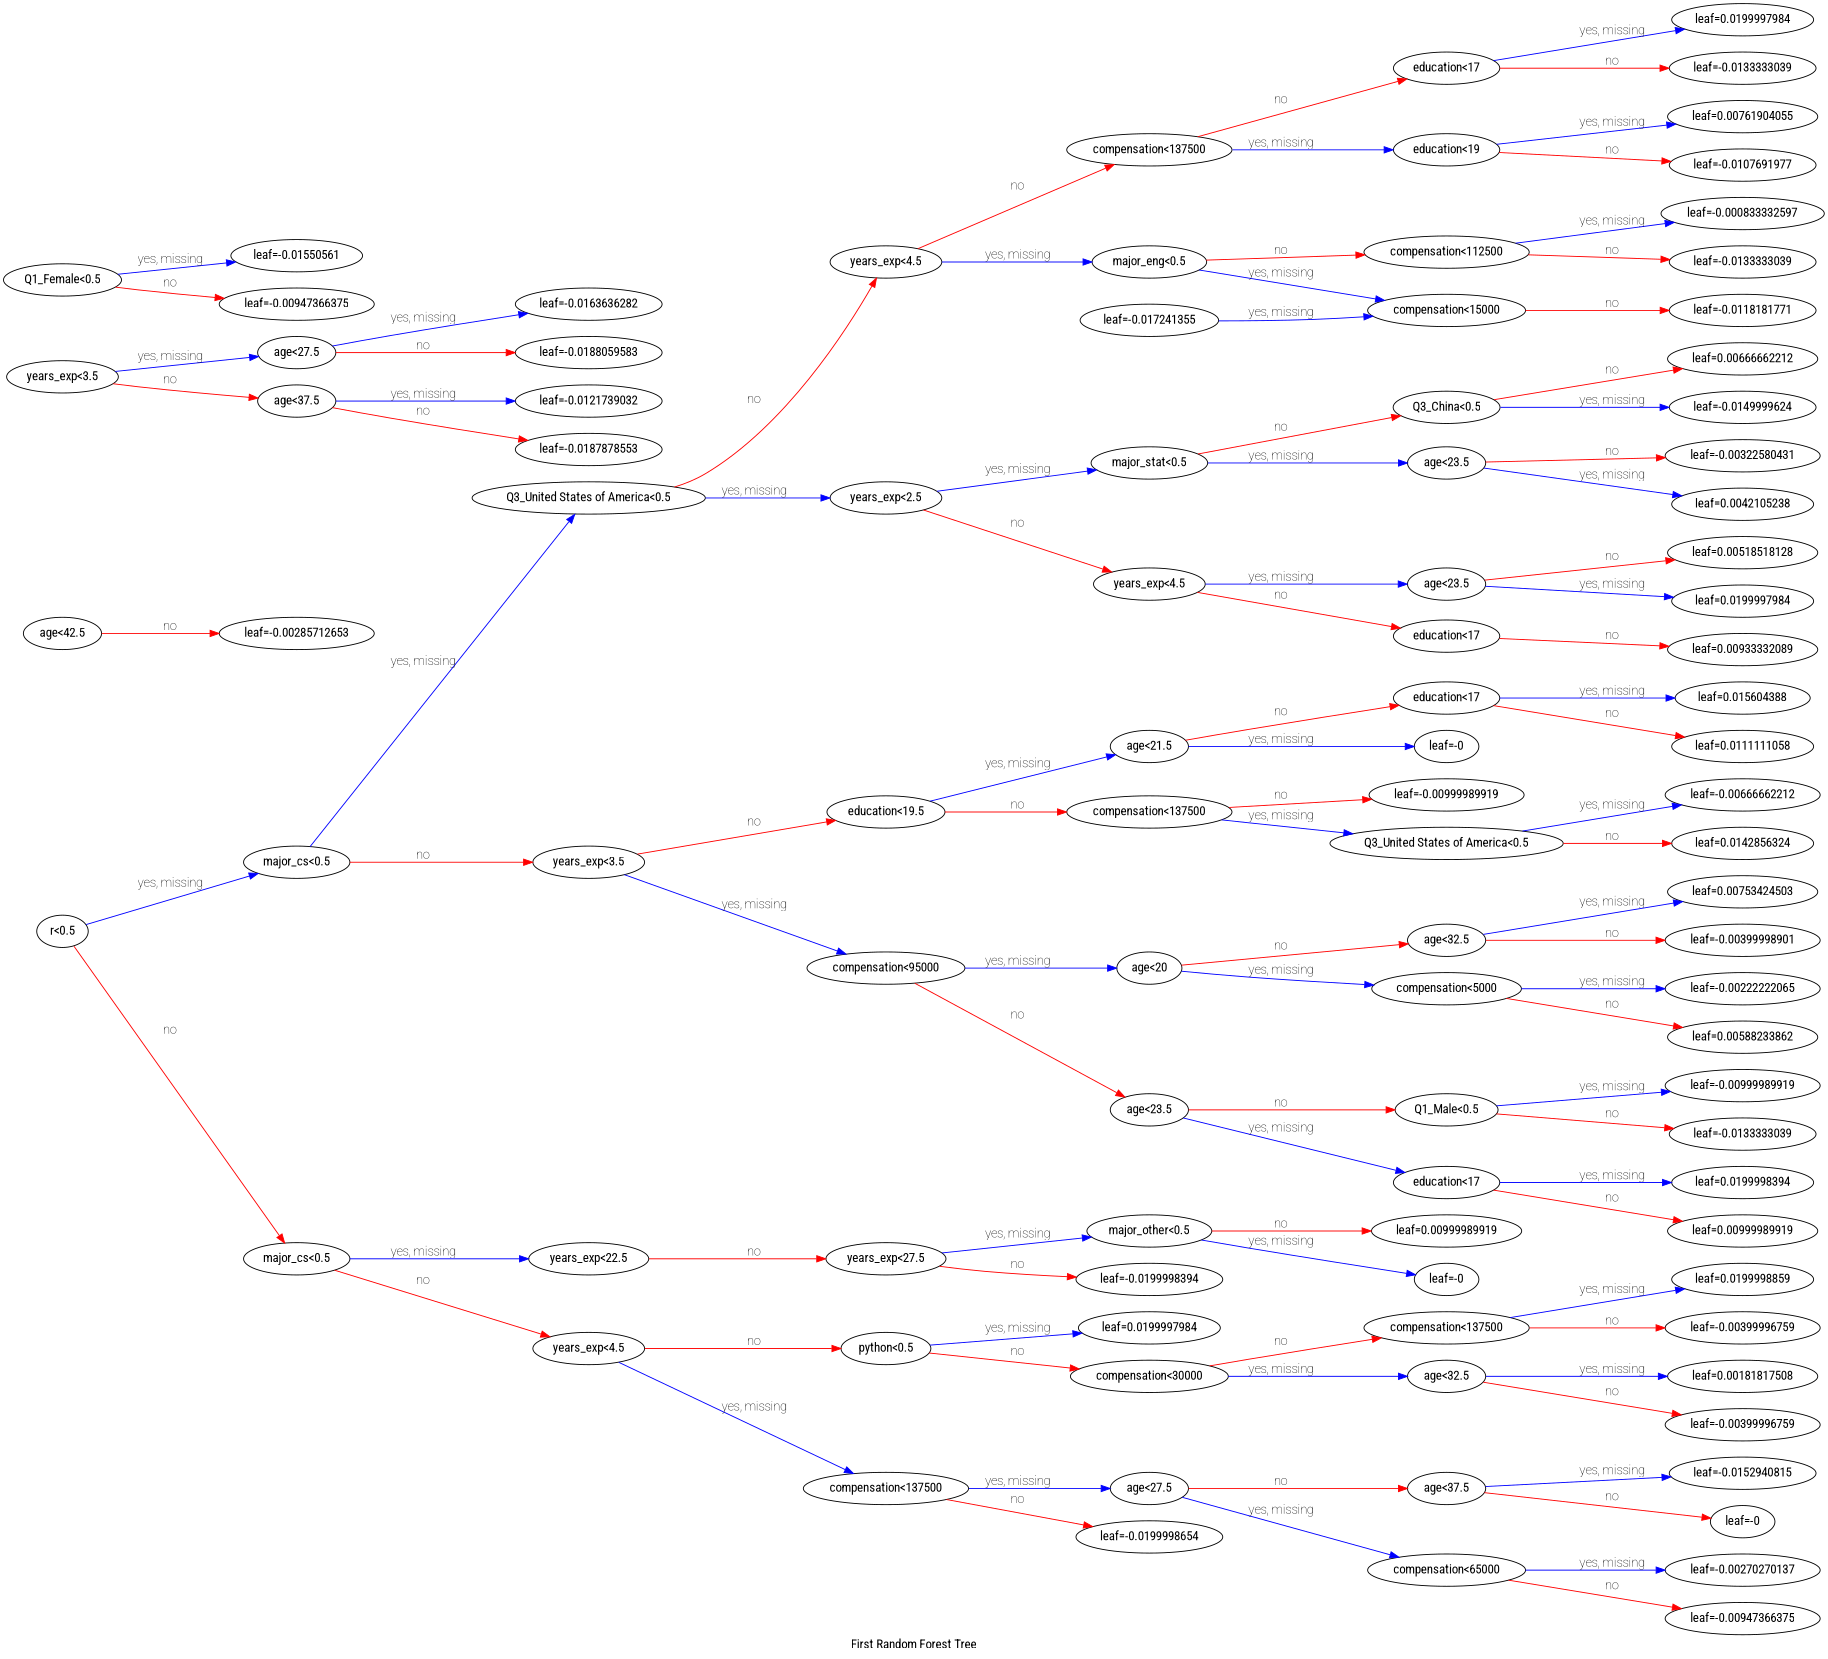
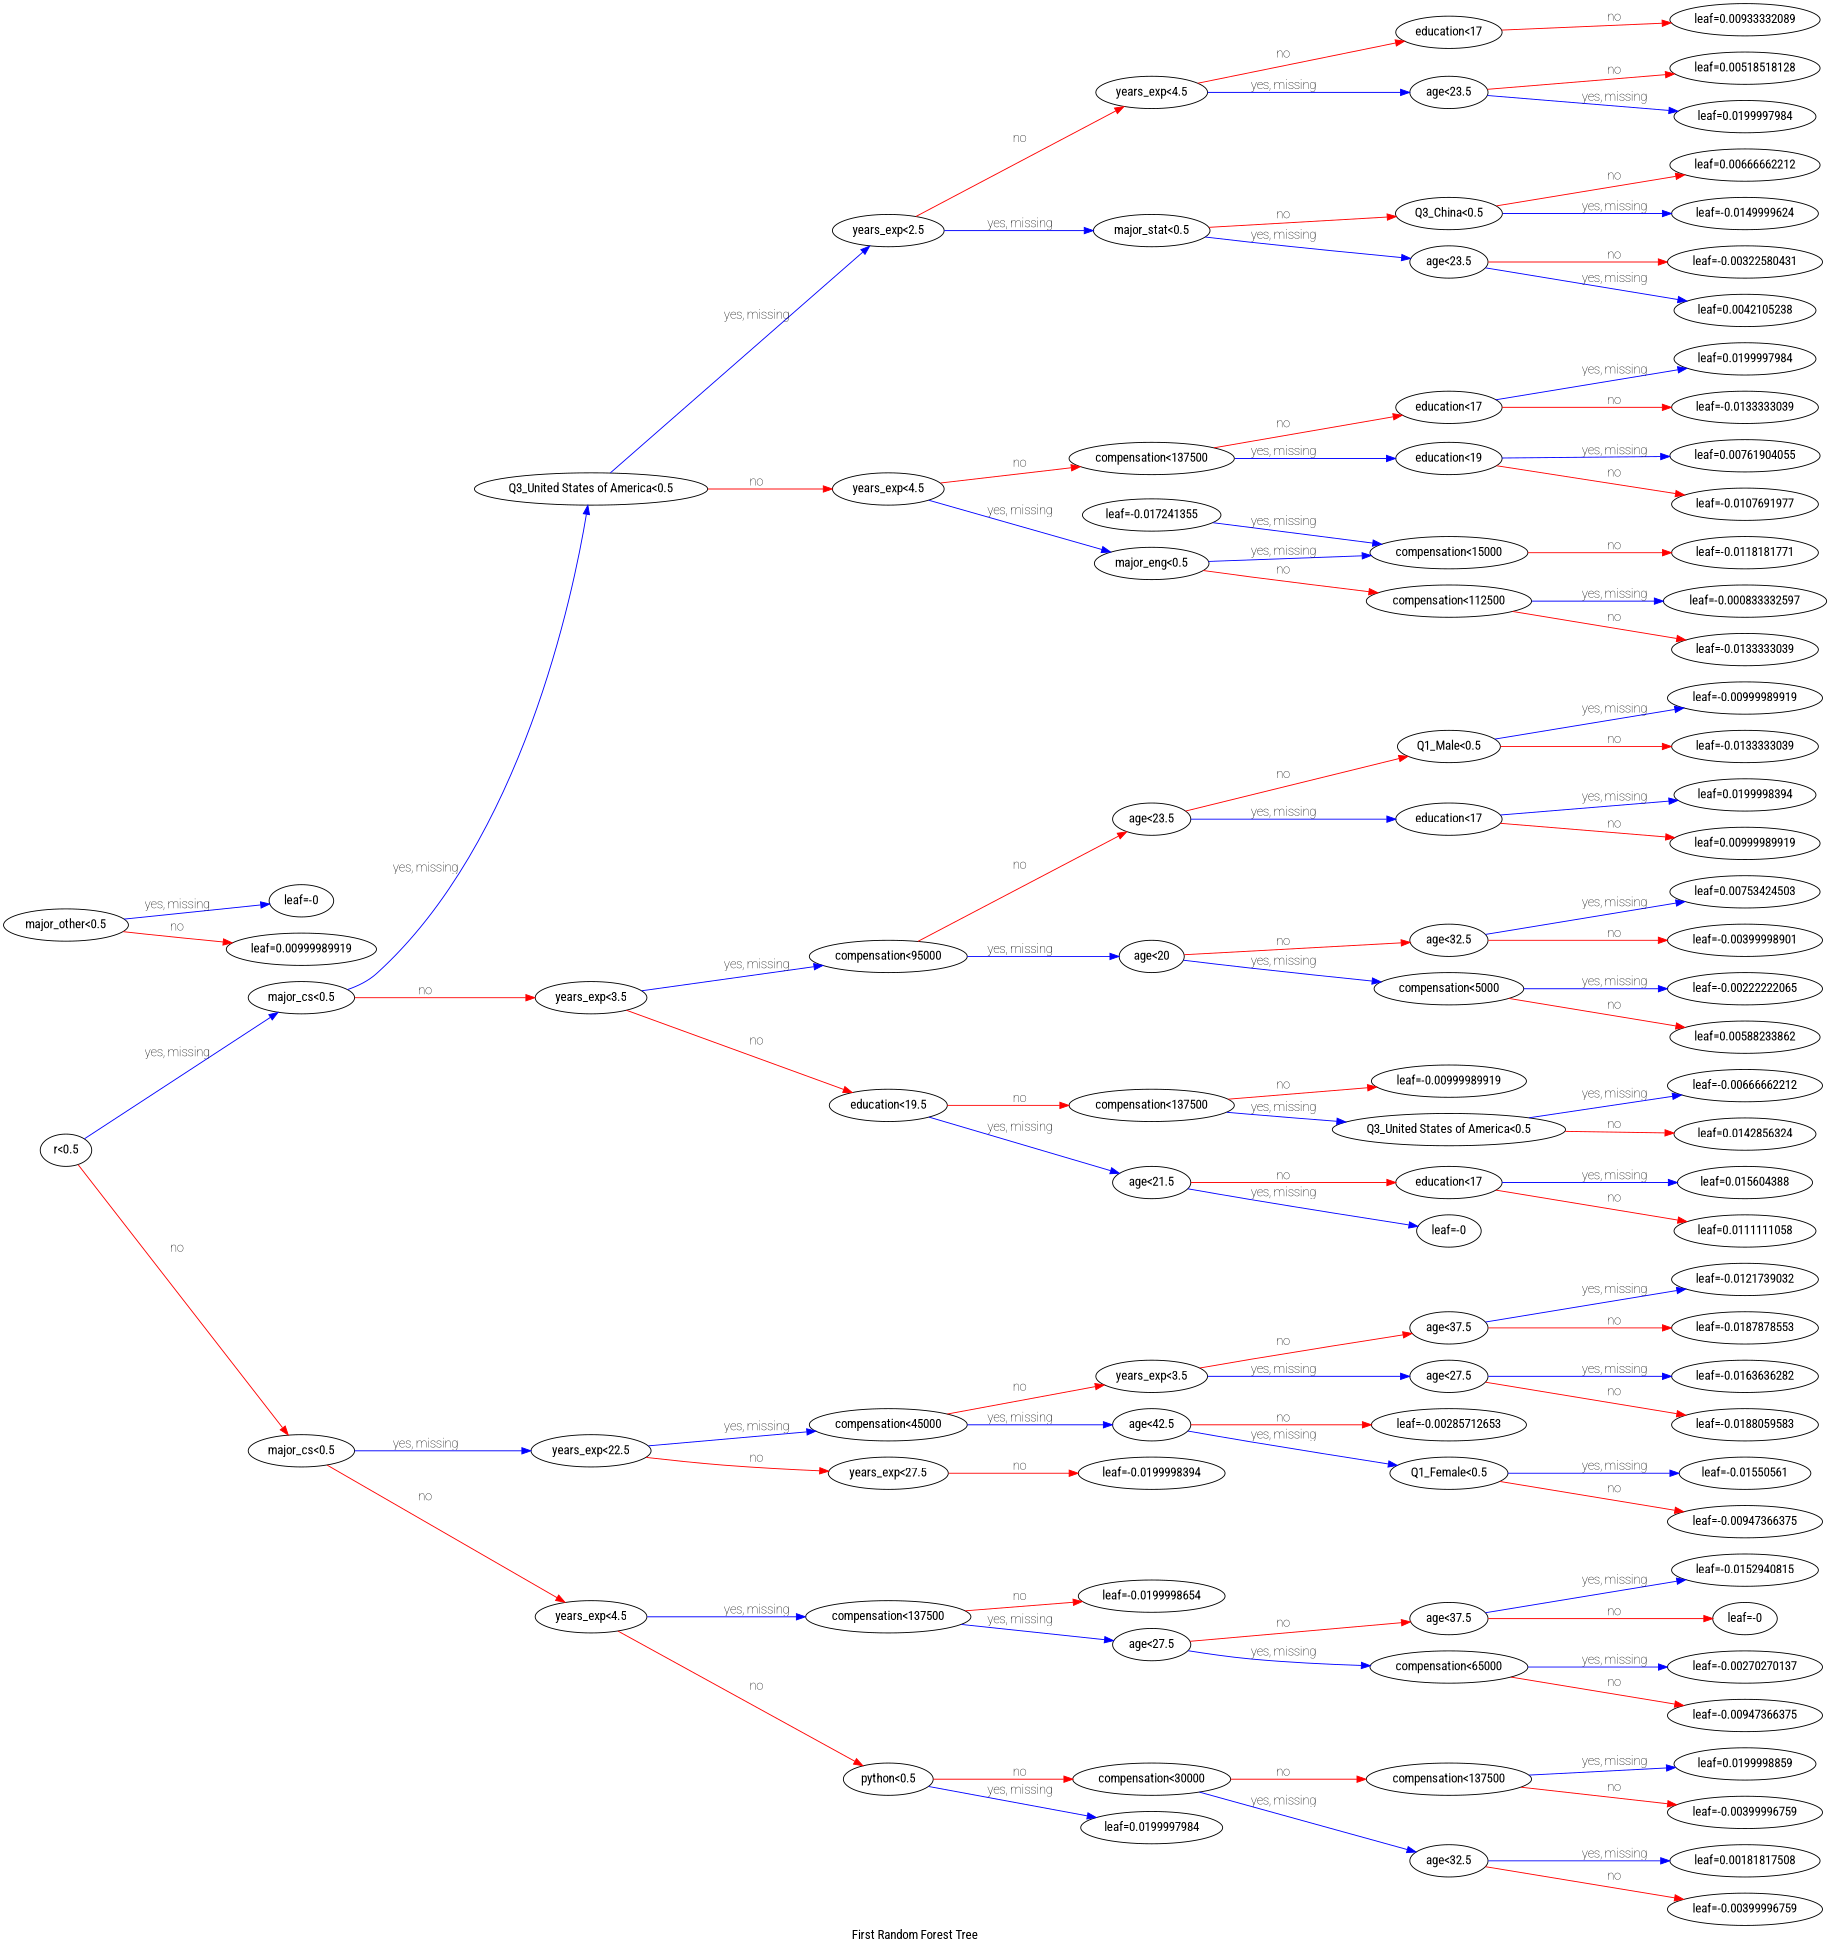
(1012, 1245) -> none
none -> (888, 1425)
none -> (1288, 1448)
